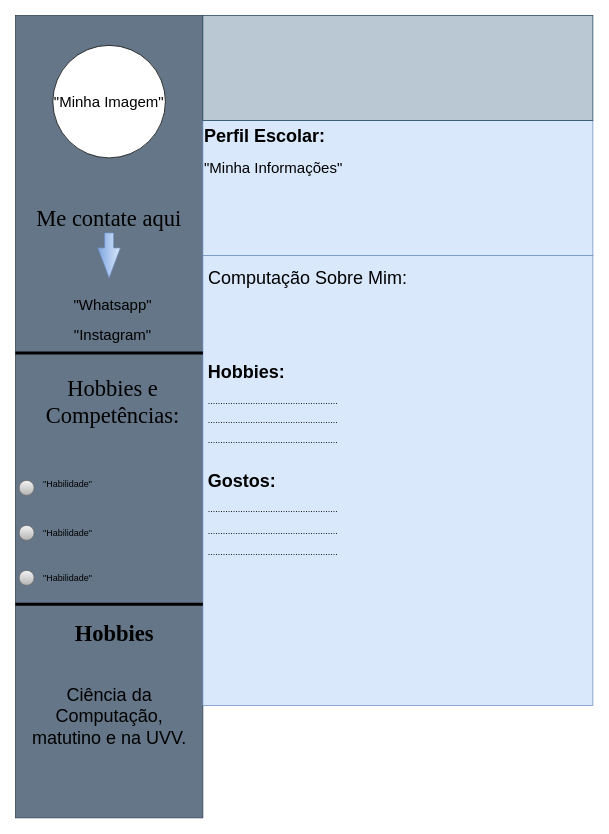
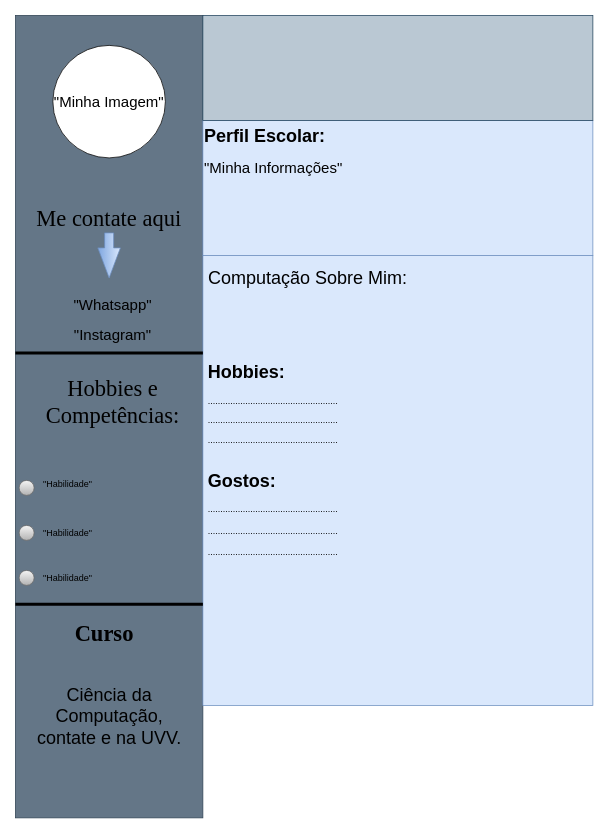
(63, 626) -> (59, 626)
(110, 717) -> (110, 717)
